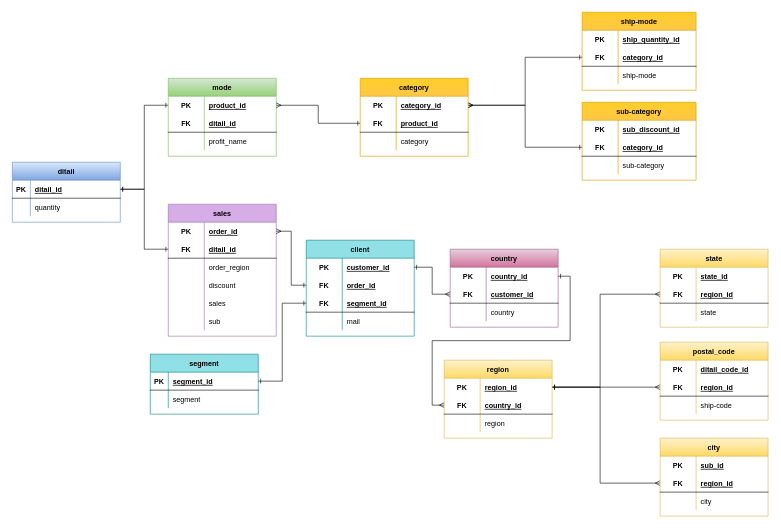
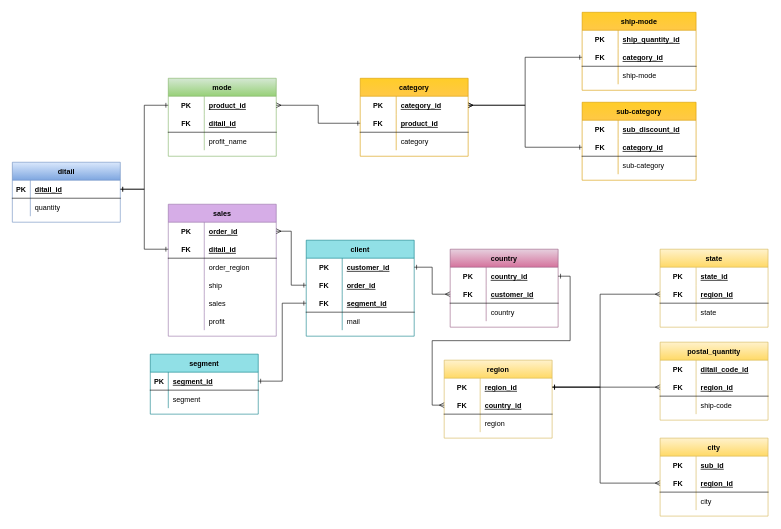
(224, 286) -> (216, 286)
(215, 322) -> (220, 322)
(714, 352) -> (714, 352)
